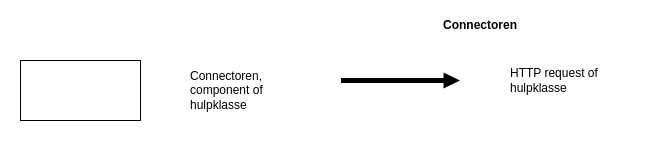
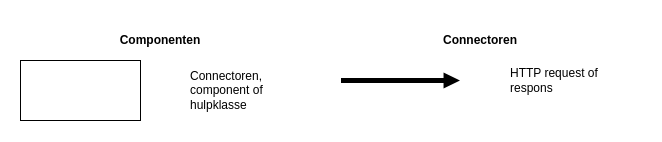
(481, 26) -> (481, 41)
none -> (161, 41)
(572, 81) -> (572, 81)
